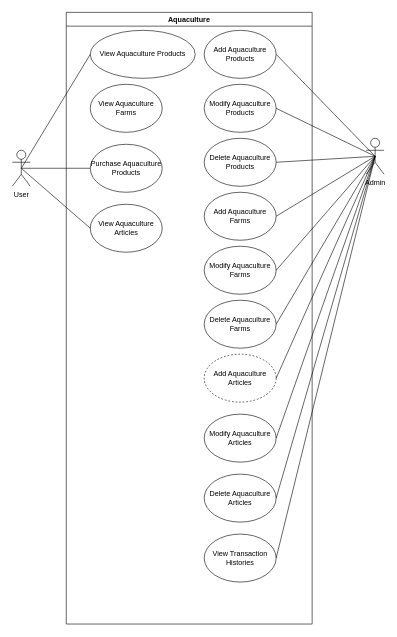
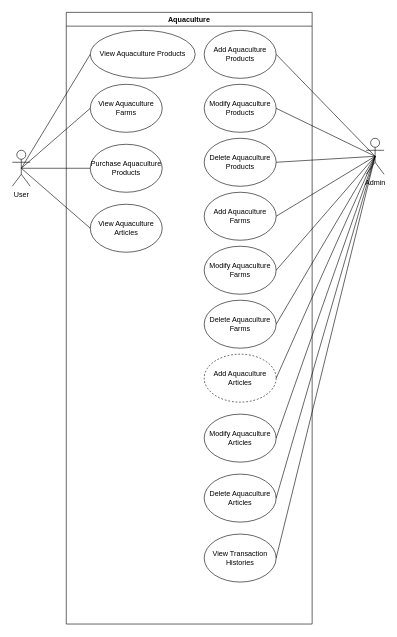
none -> (58, 137)
